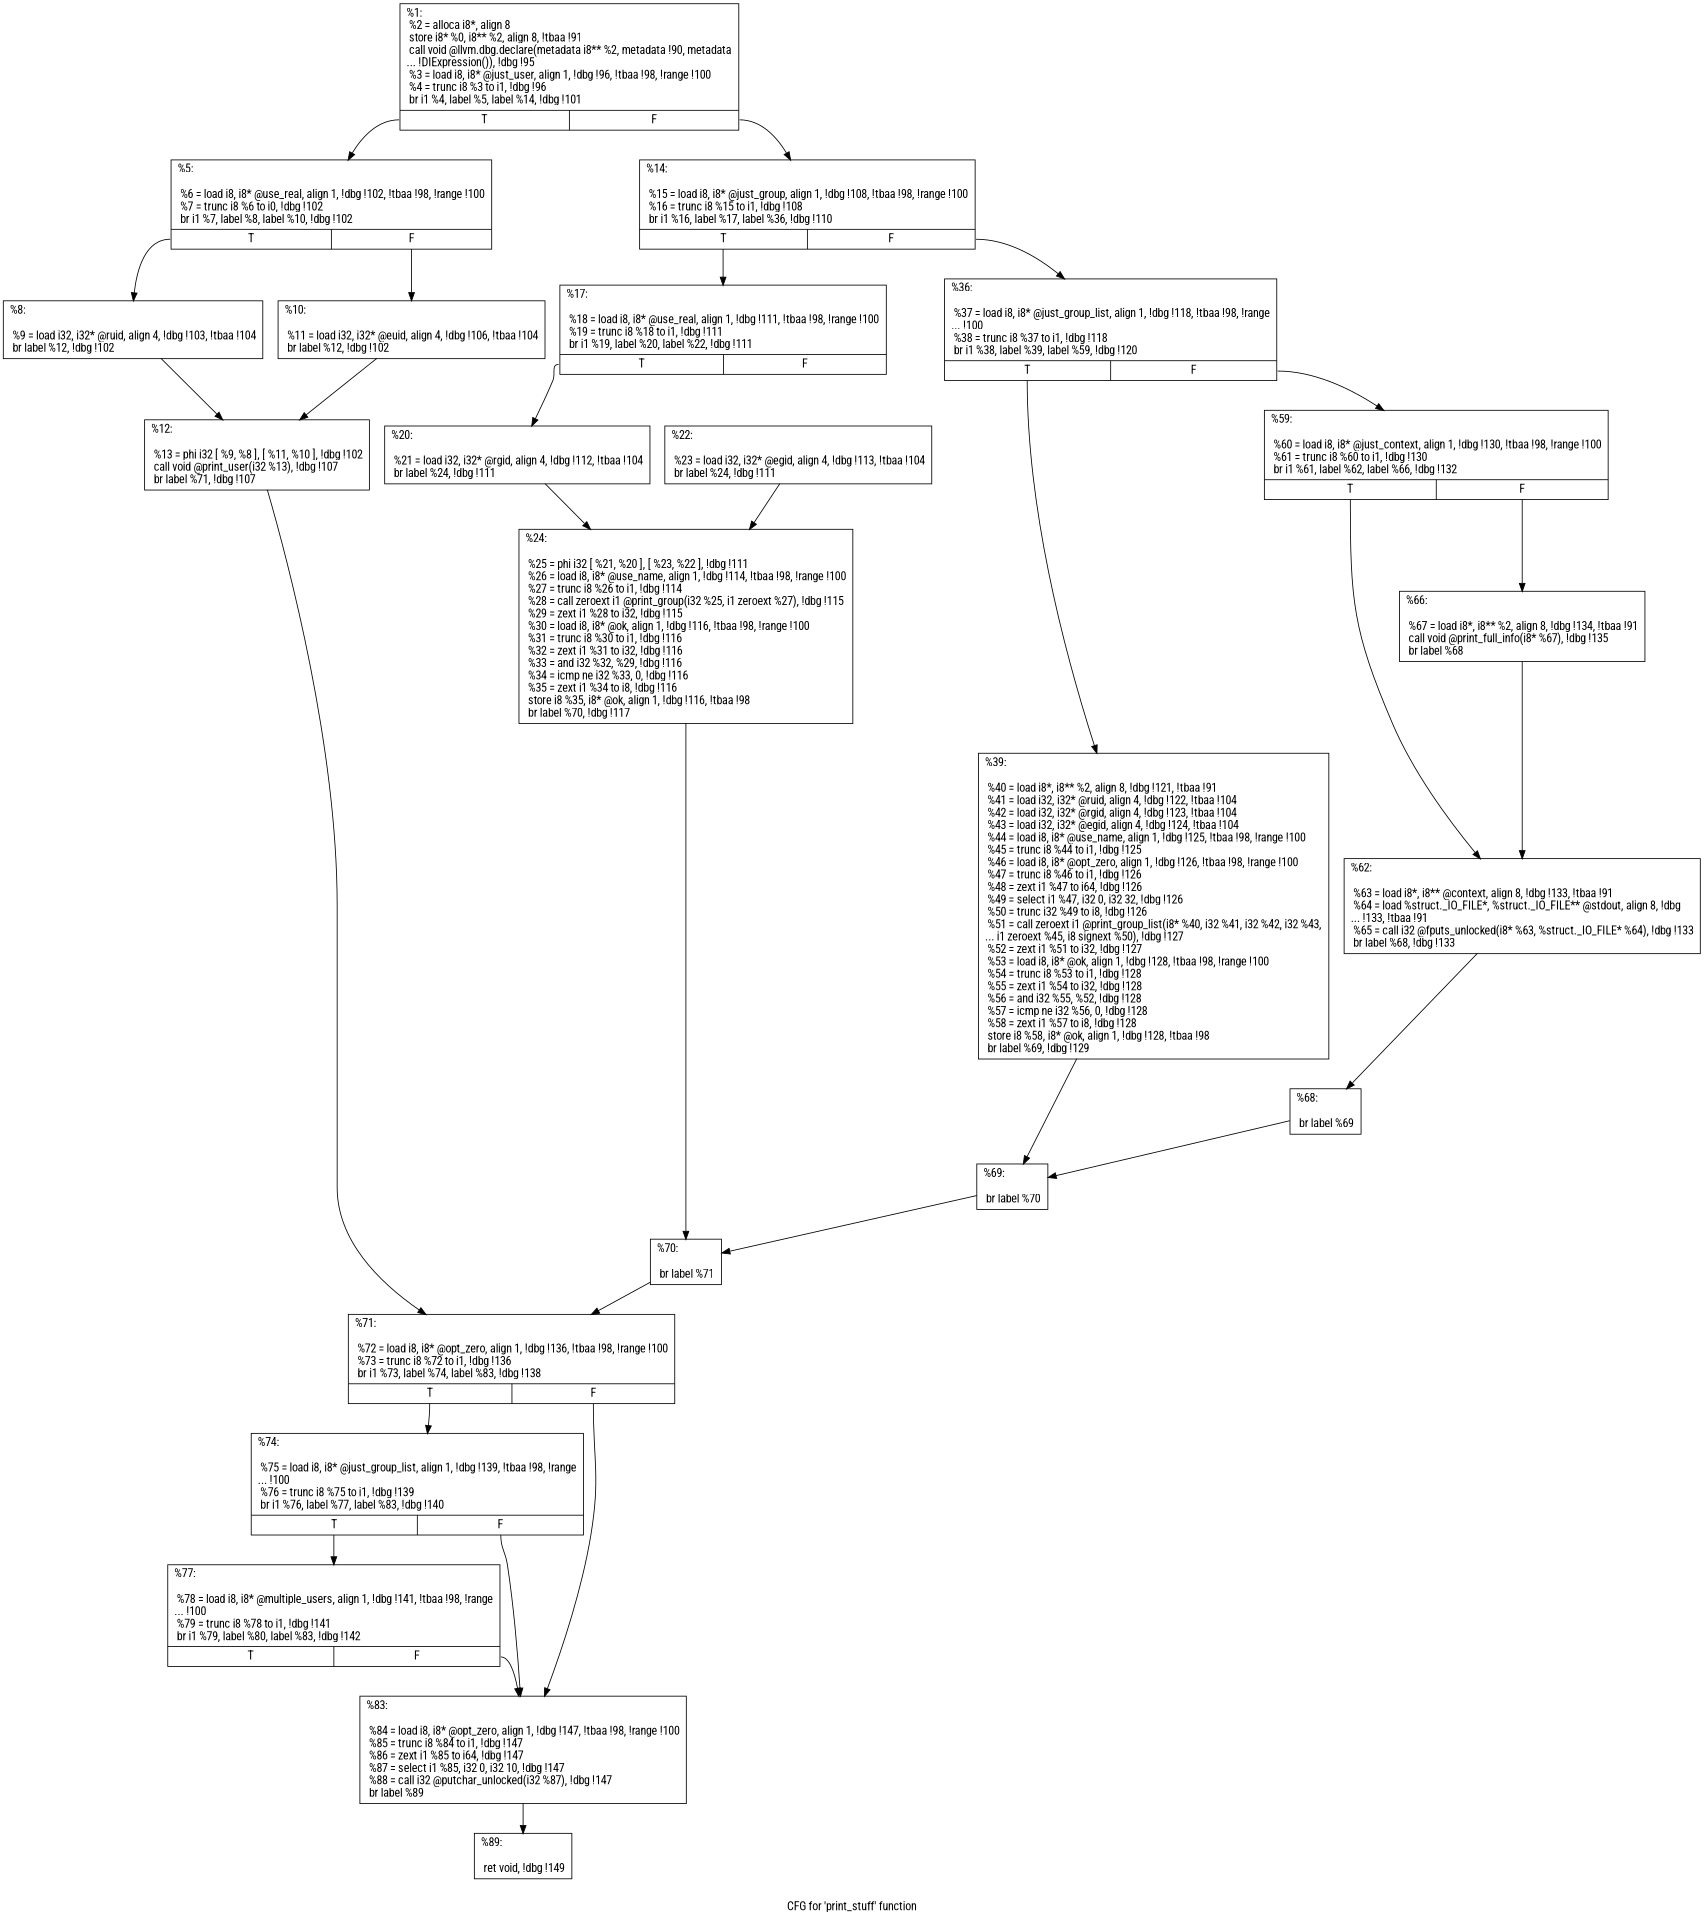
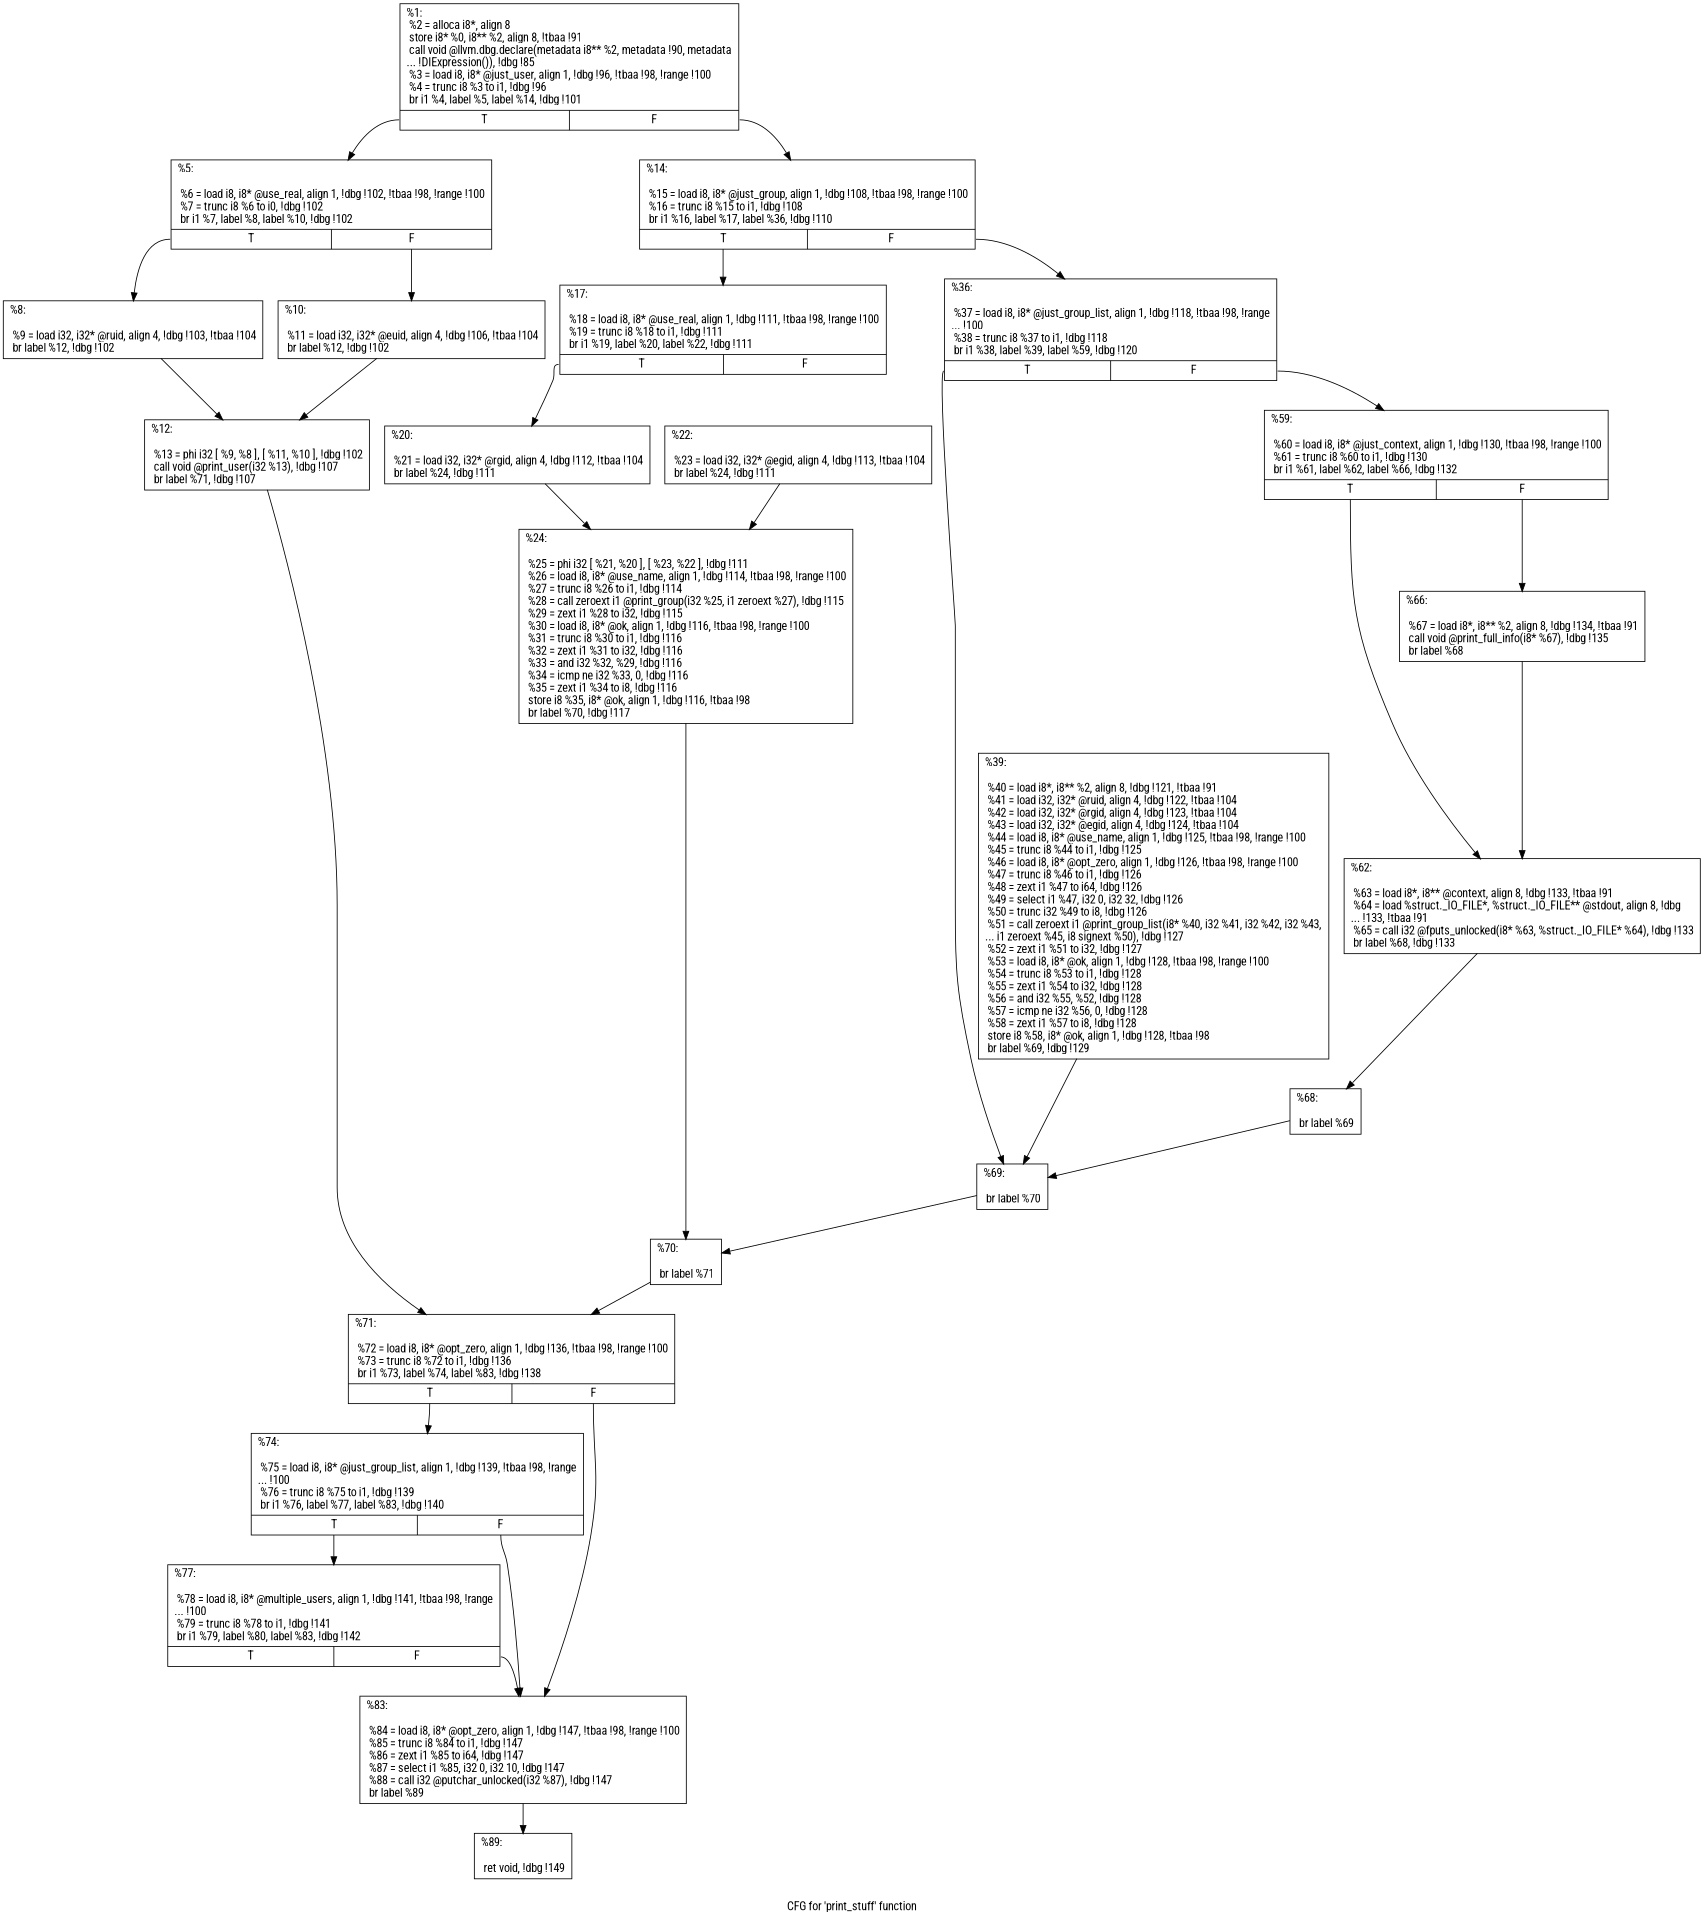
(471, 63) -> (471, 63)
(1047, 565) -> (955, 766)
